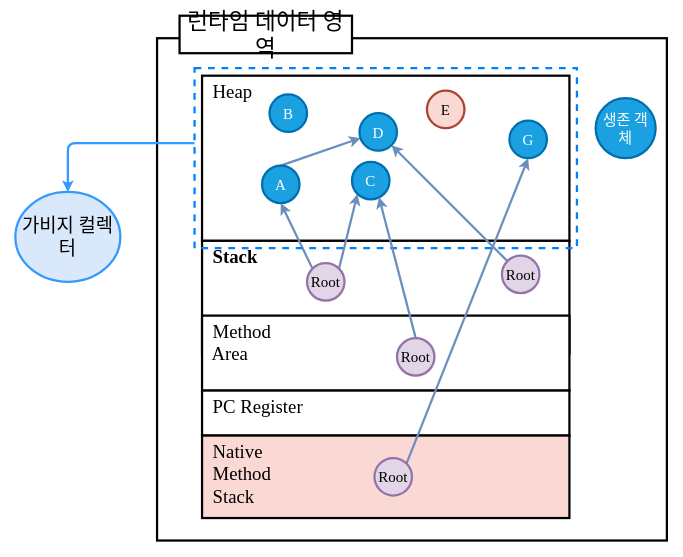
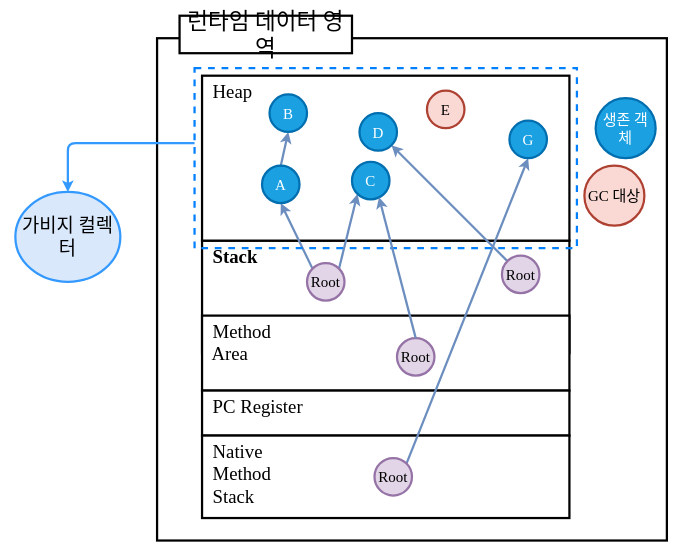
(317, 153) -> (284, 152)
none -> (615, 195)
(235, 474) -> (235, 474)
